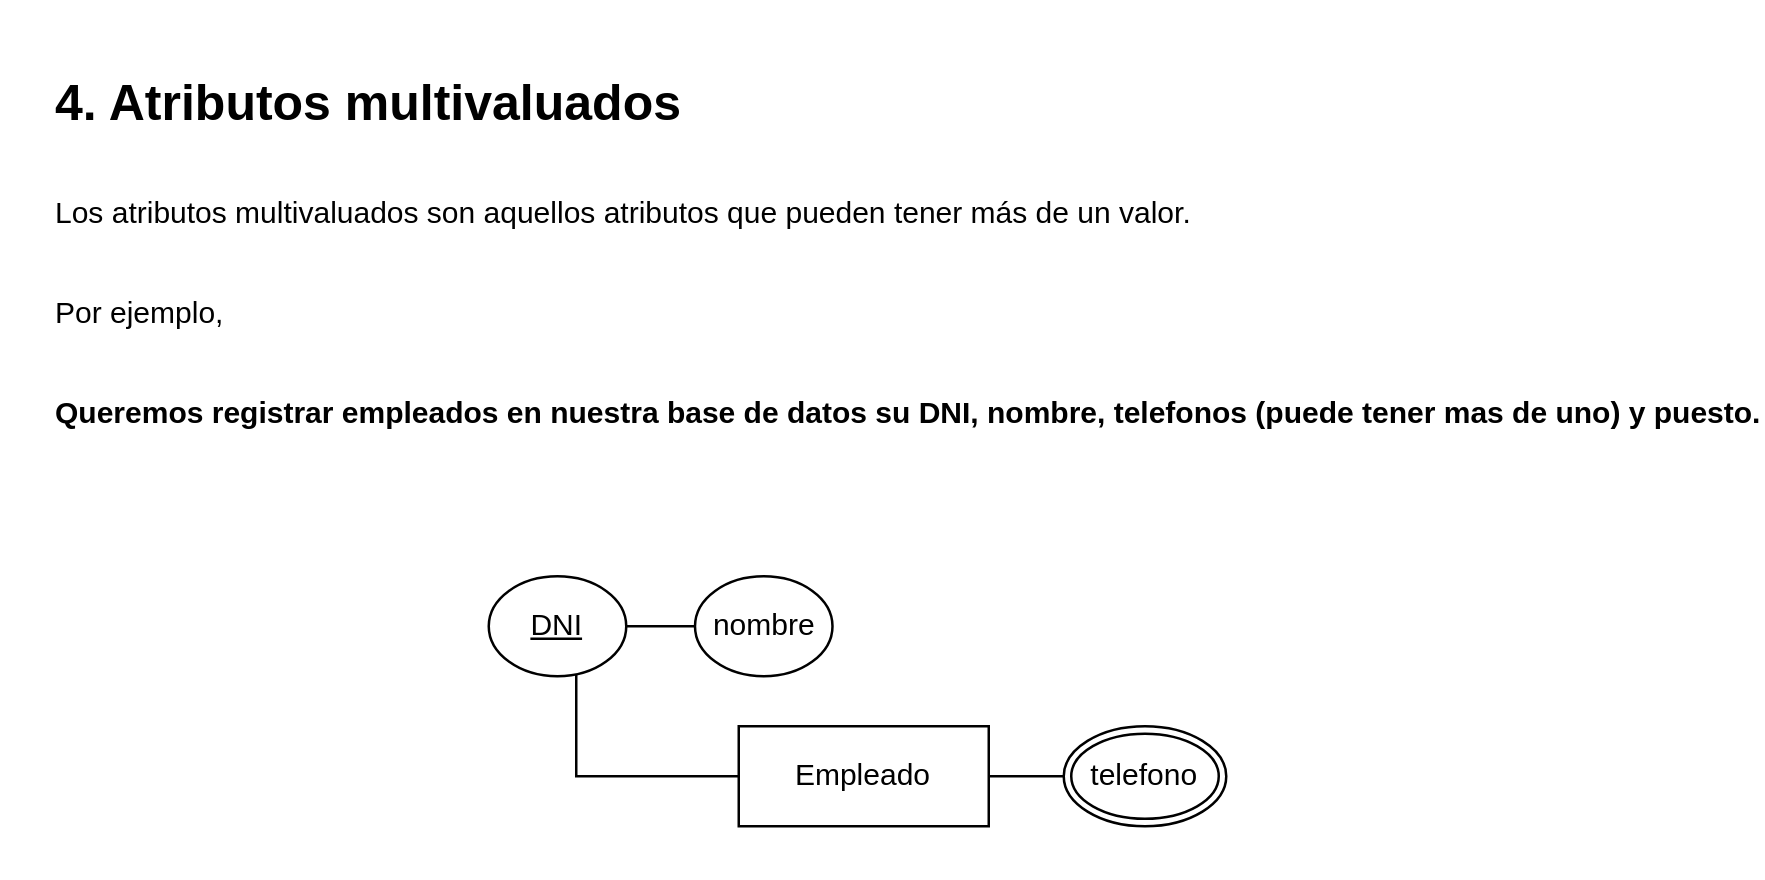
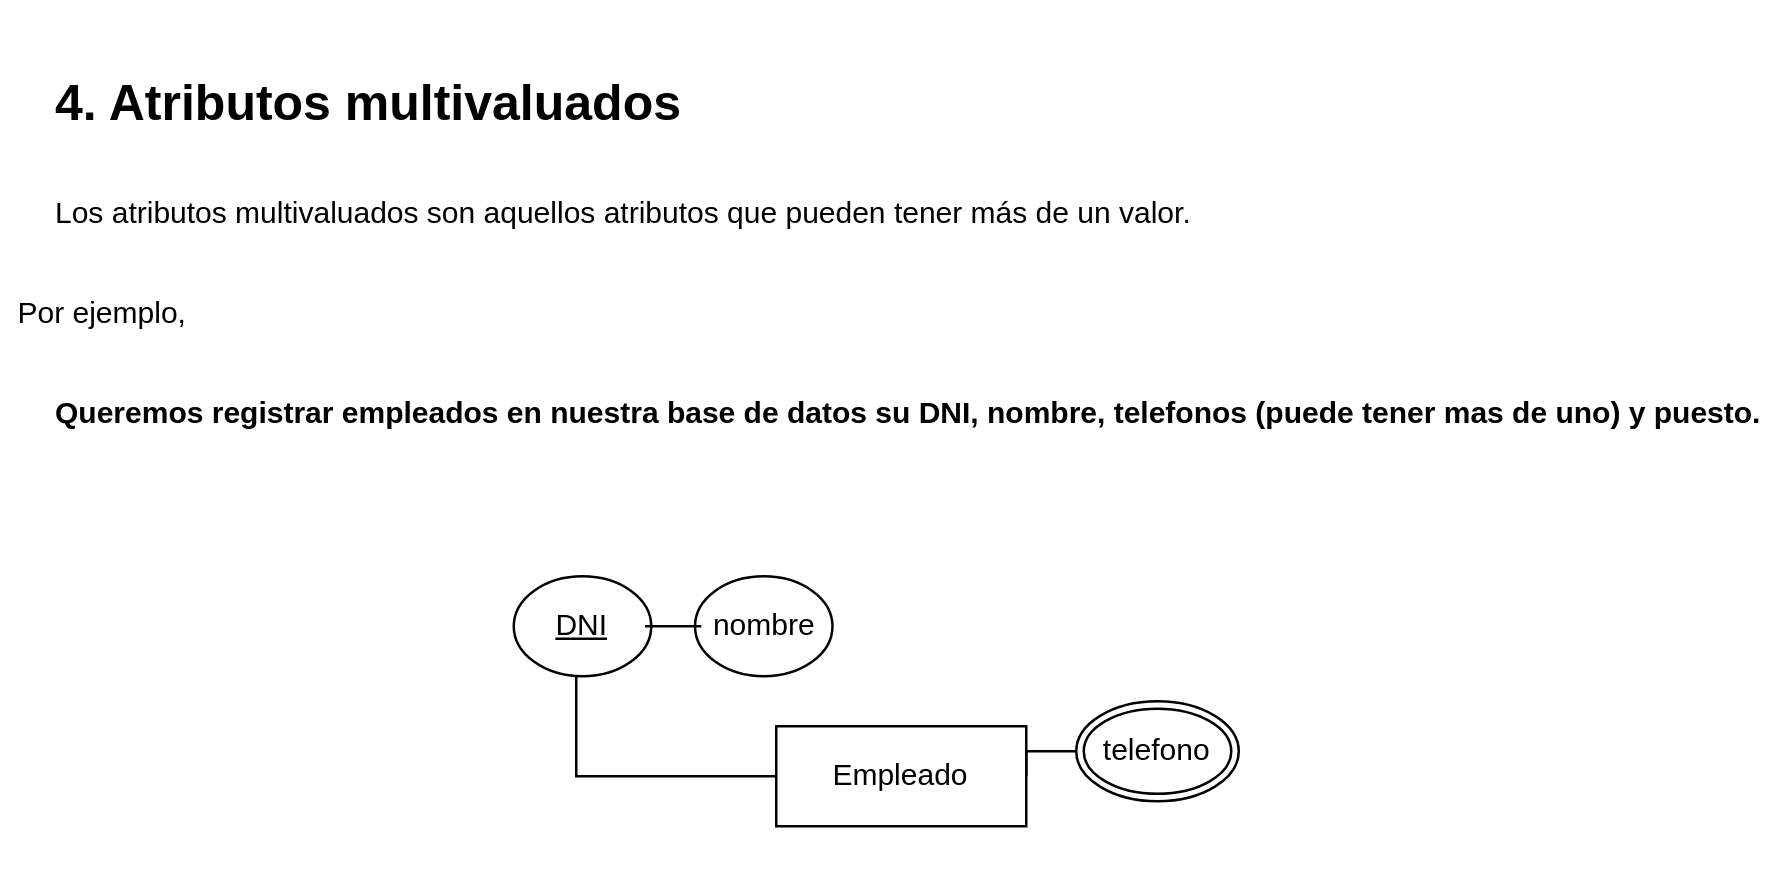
(164, 314) -> (126, 314)
(558, 626) -> (583, 626)
(864, 776) -> (901, 776)
(1145, 776) -> (1158, 751)
